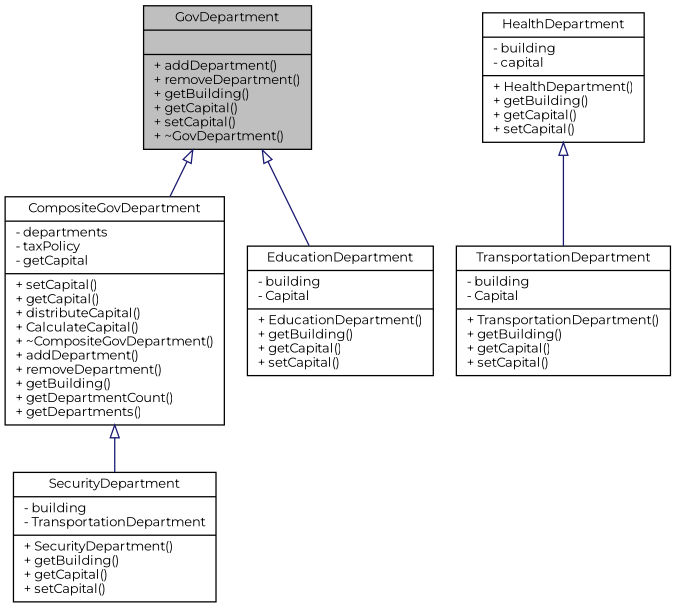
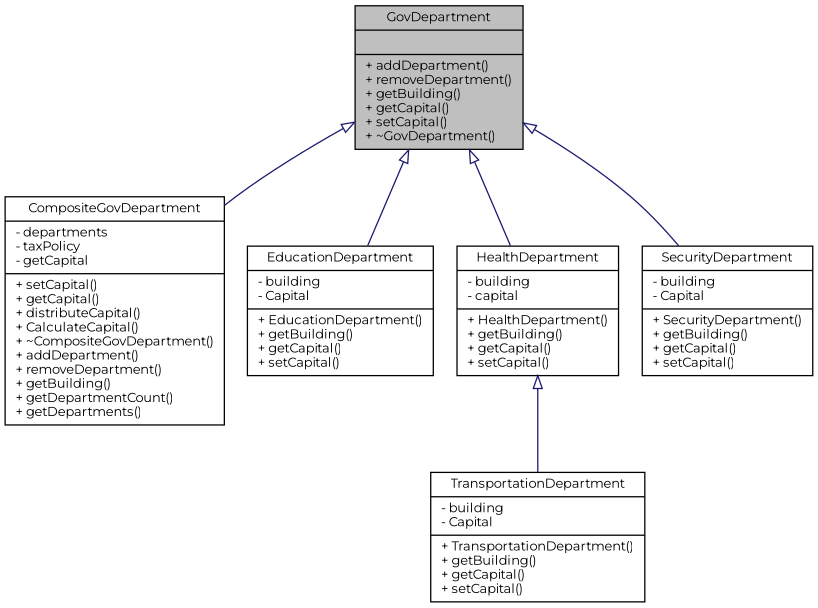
none -> (493, 204)
(115, 455) -> (612, 181)
(115, 522) -> (679, 296)
